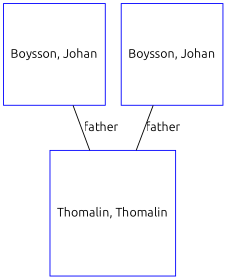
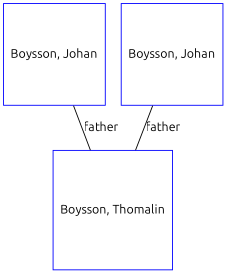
(113, 213) -> (113, 210)
